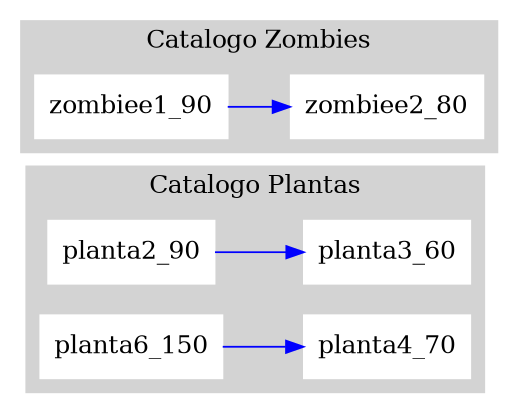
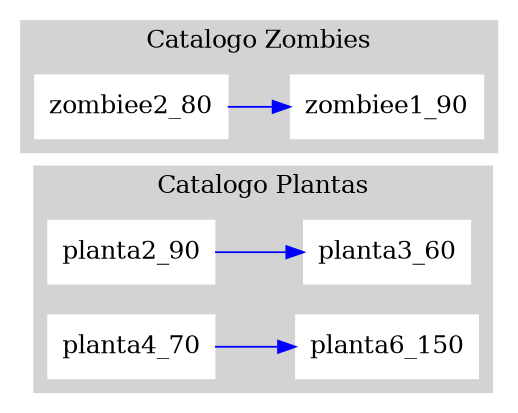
(250, 107) -> (250, 107)
(254, 347) -> (246, 347)
